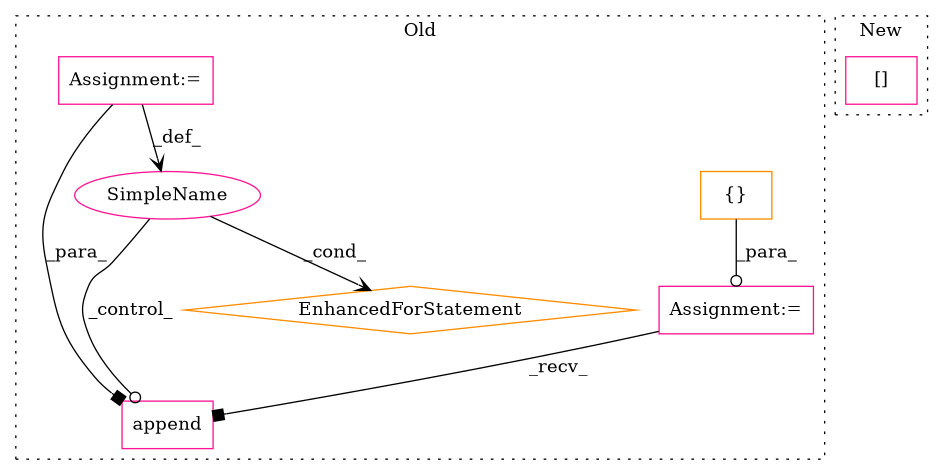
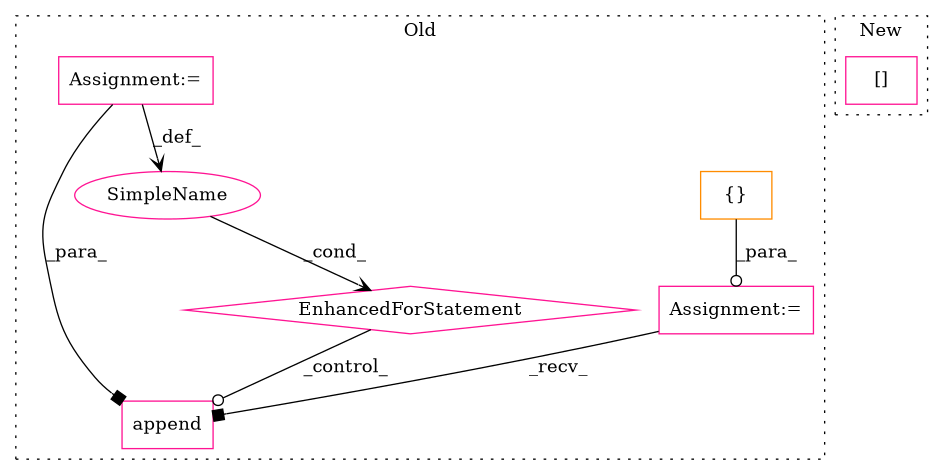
(84, 301) -> (297, 364)
(410, 310) -> (410, 310)
